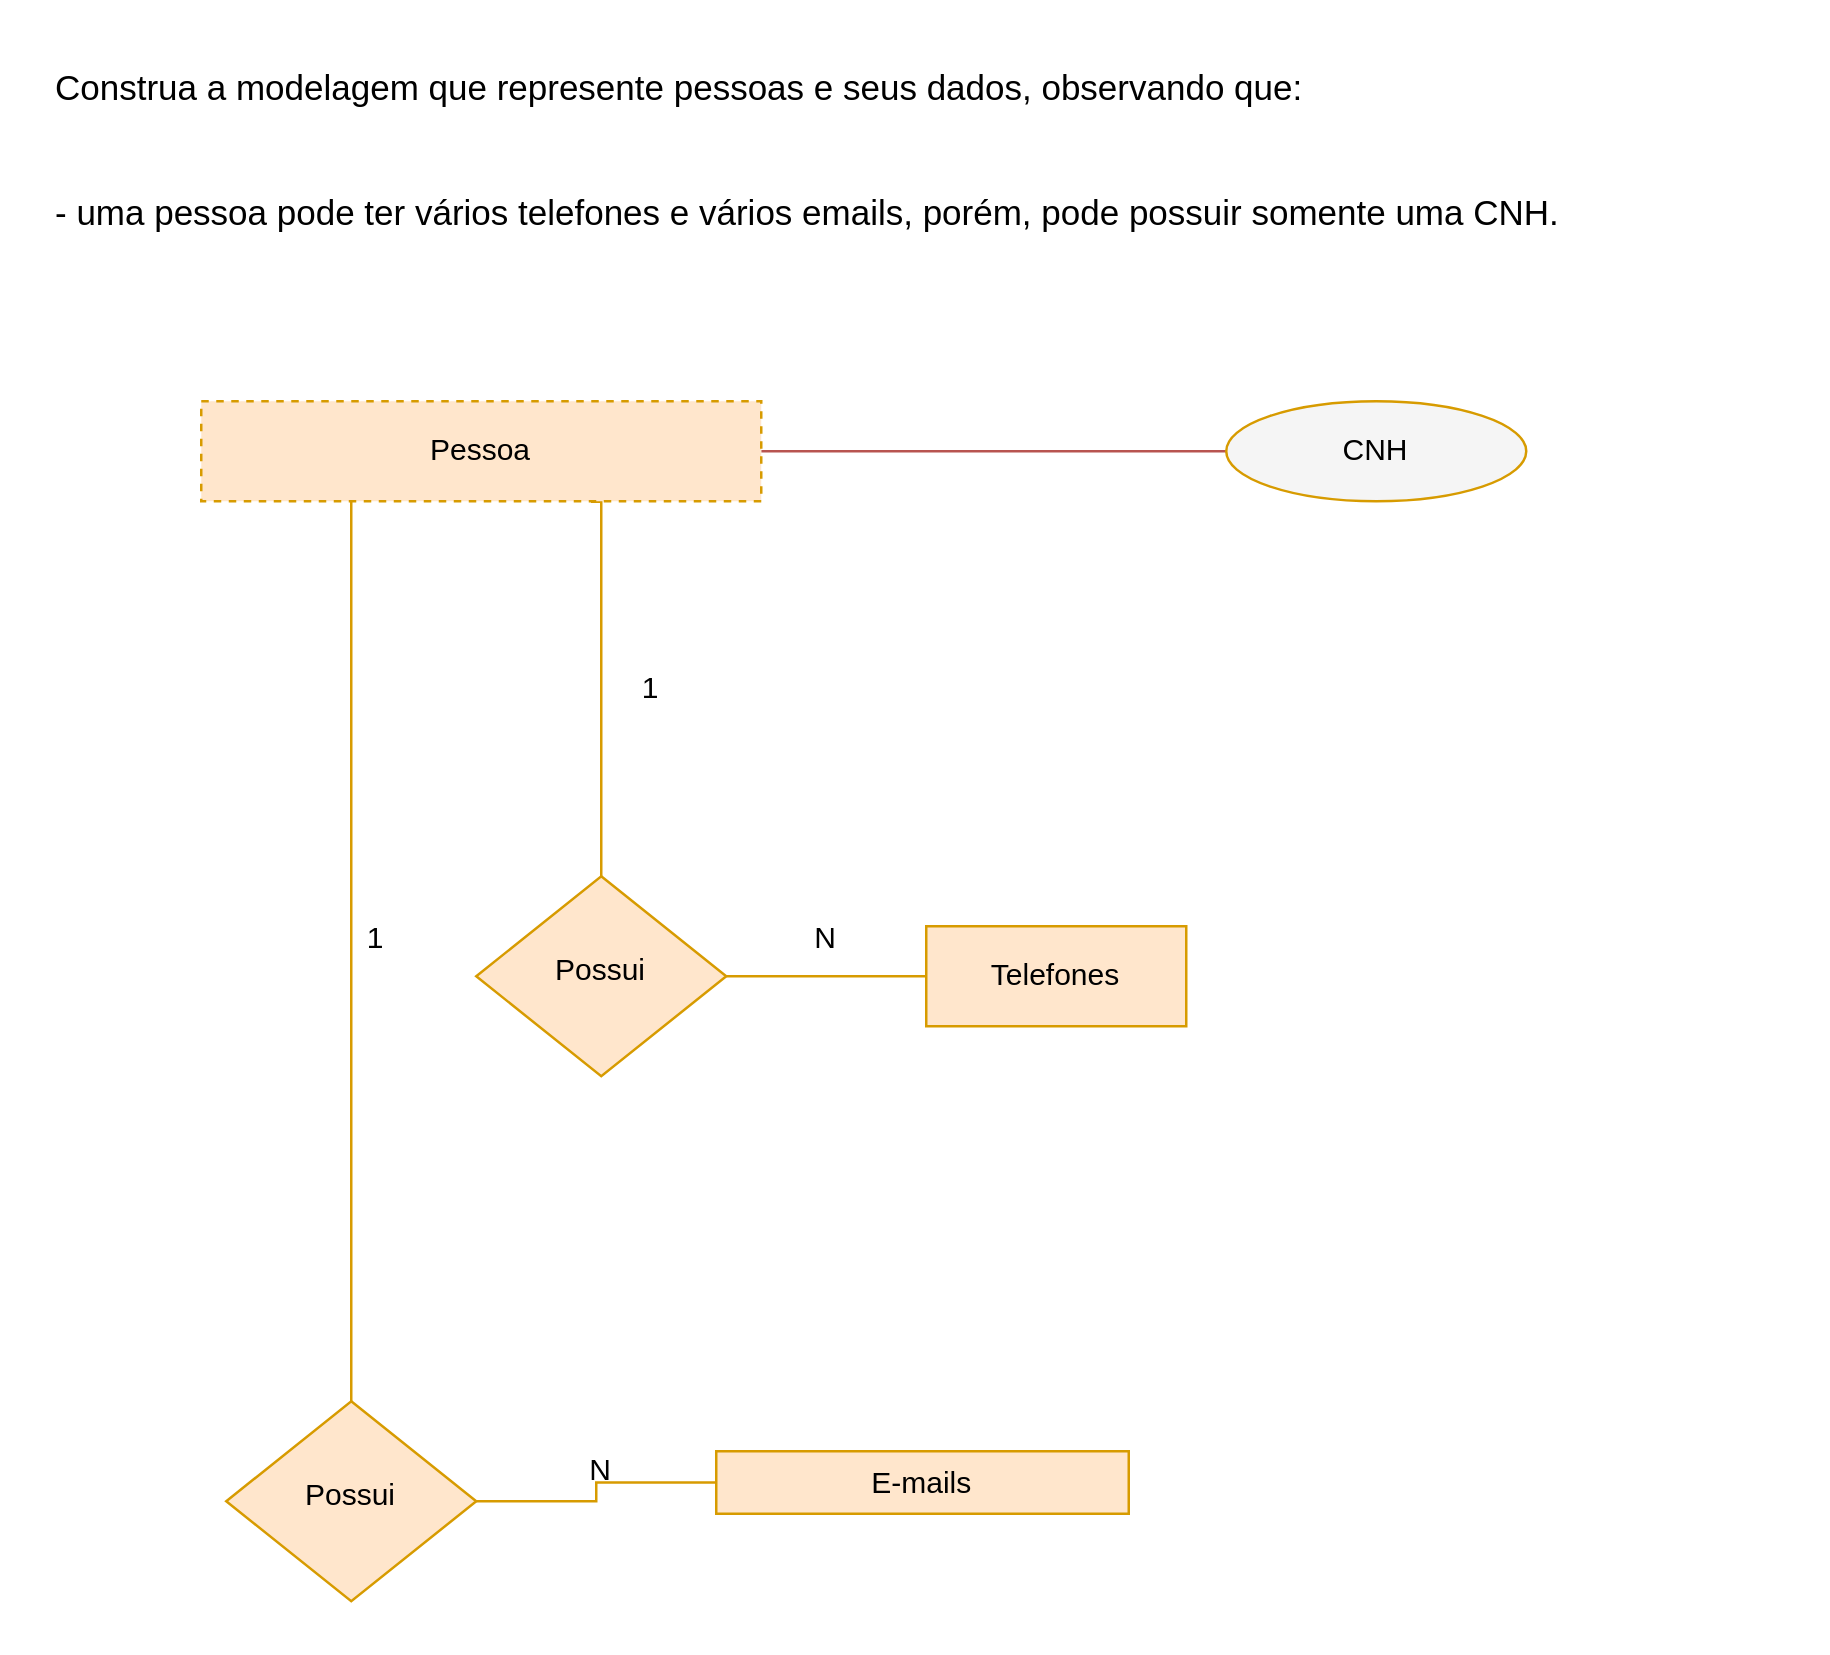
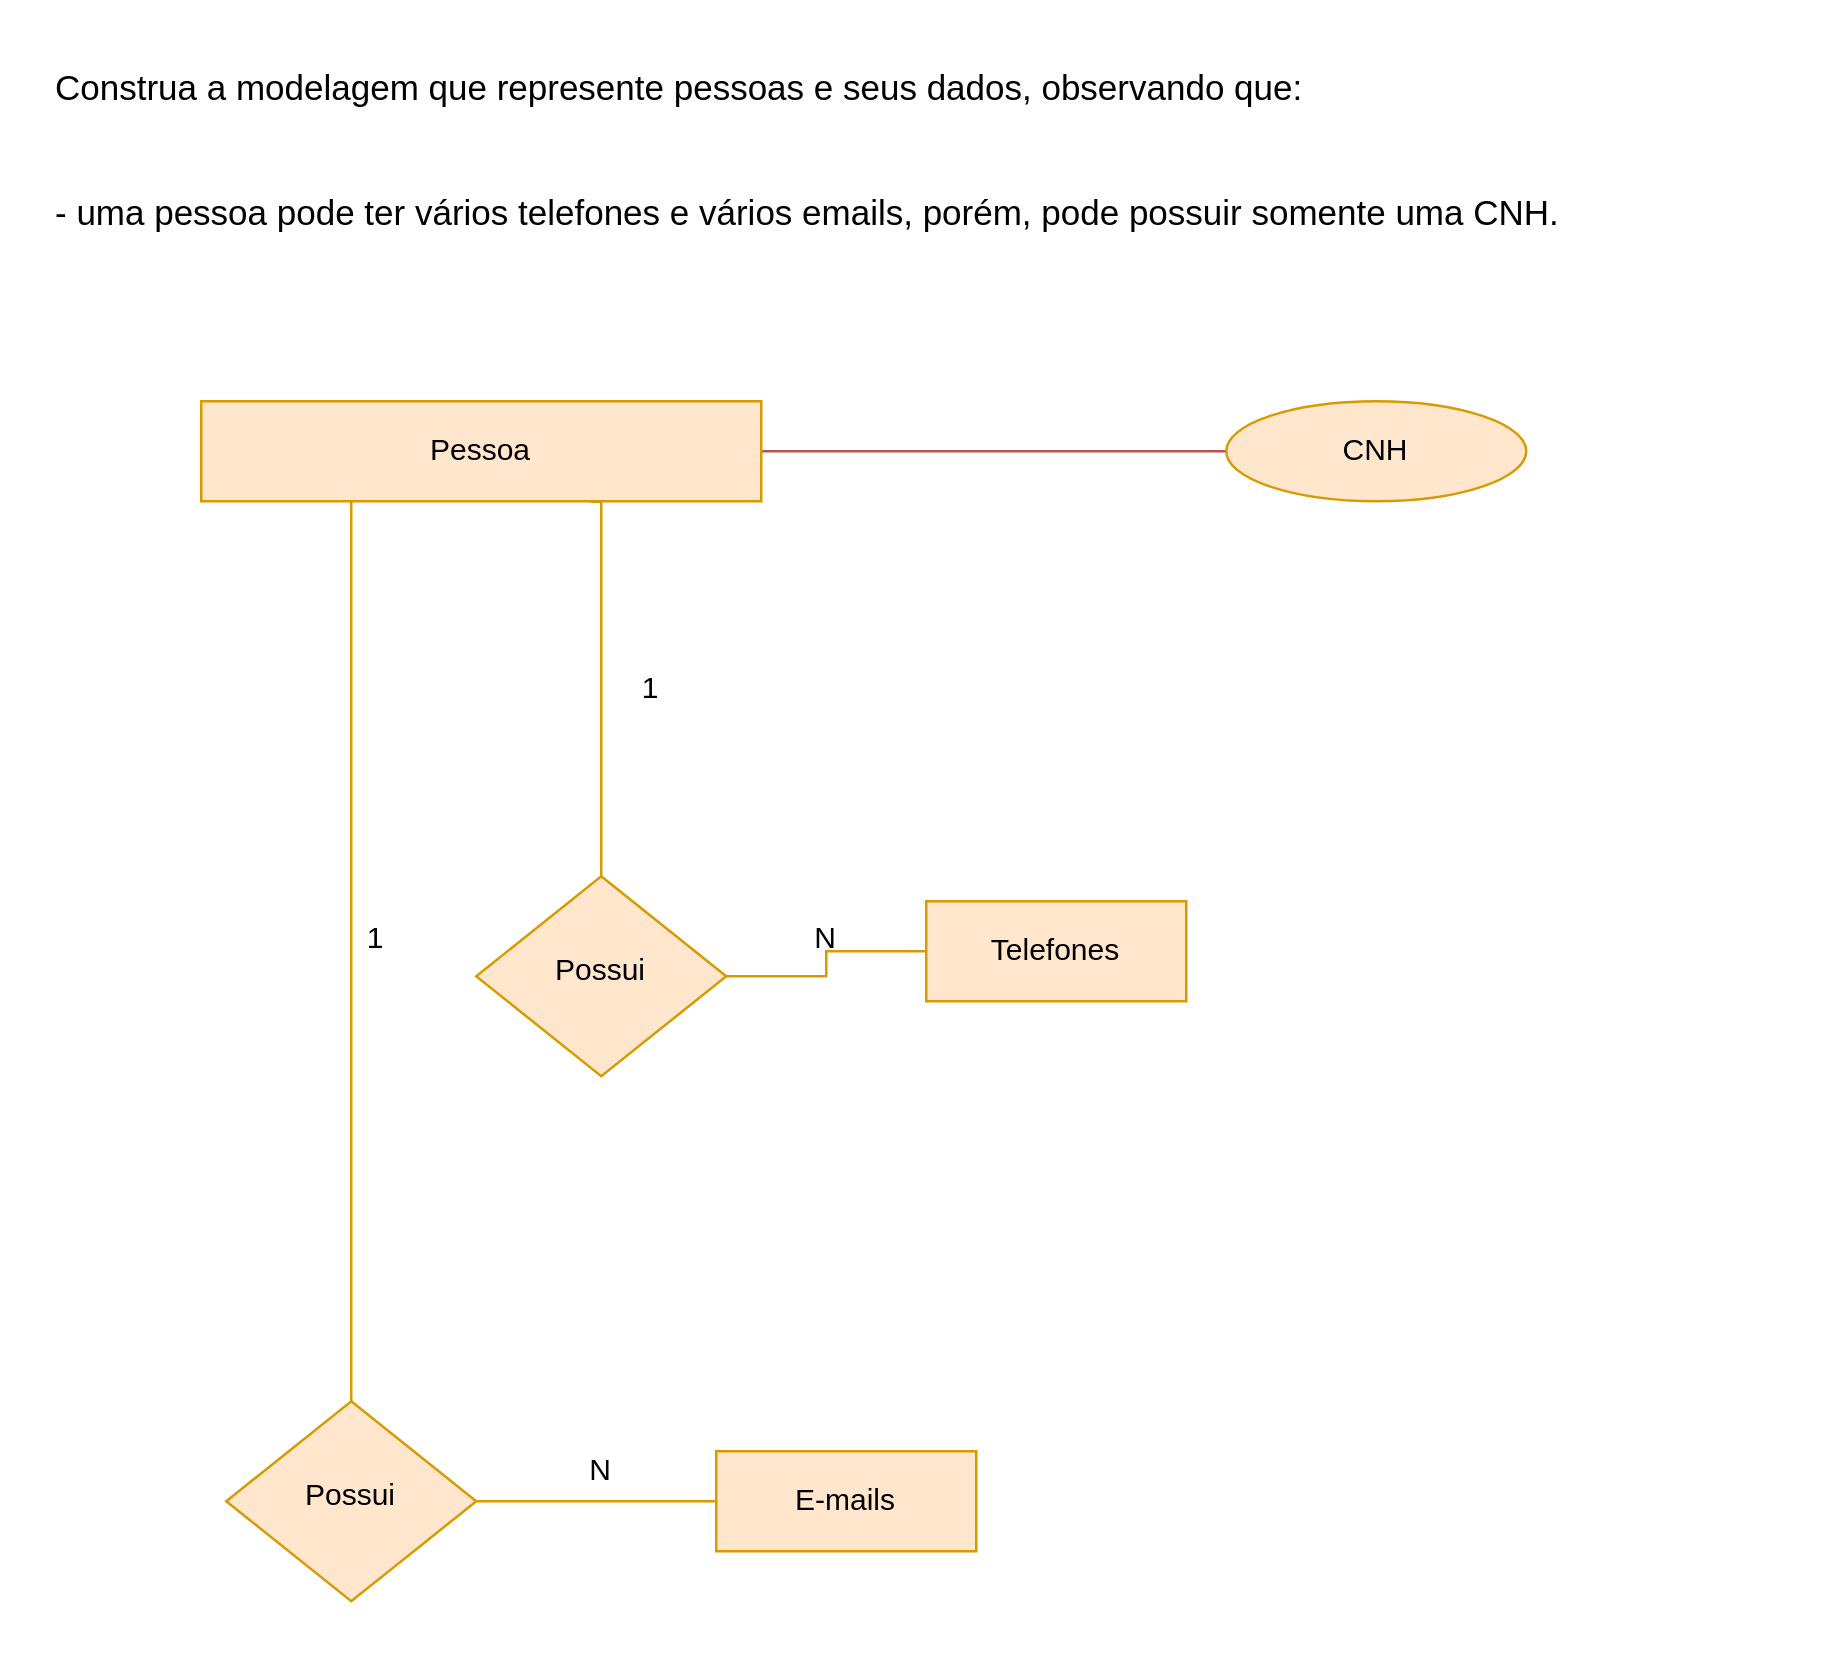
(481, 451) -> (481, 451)
(1376, 451) -> (1376, 451)
(1056, 976) -> (1056, 951)
(923, 1483) -> (846, 1501)
